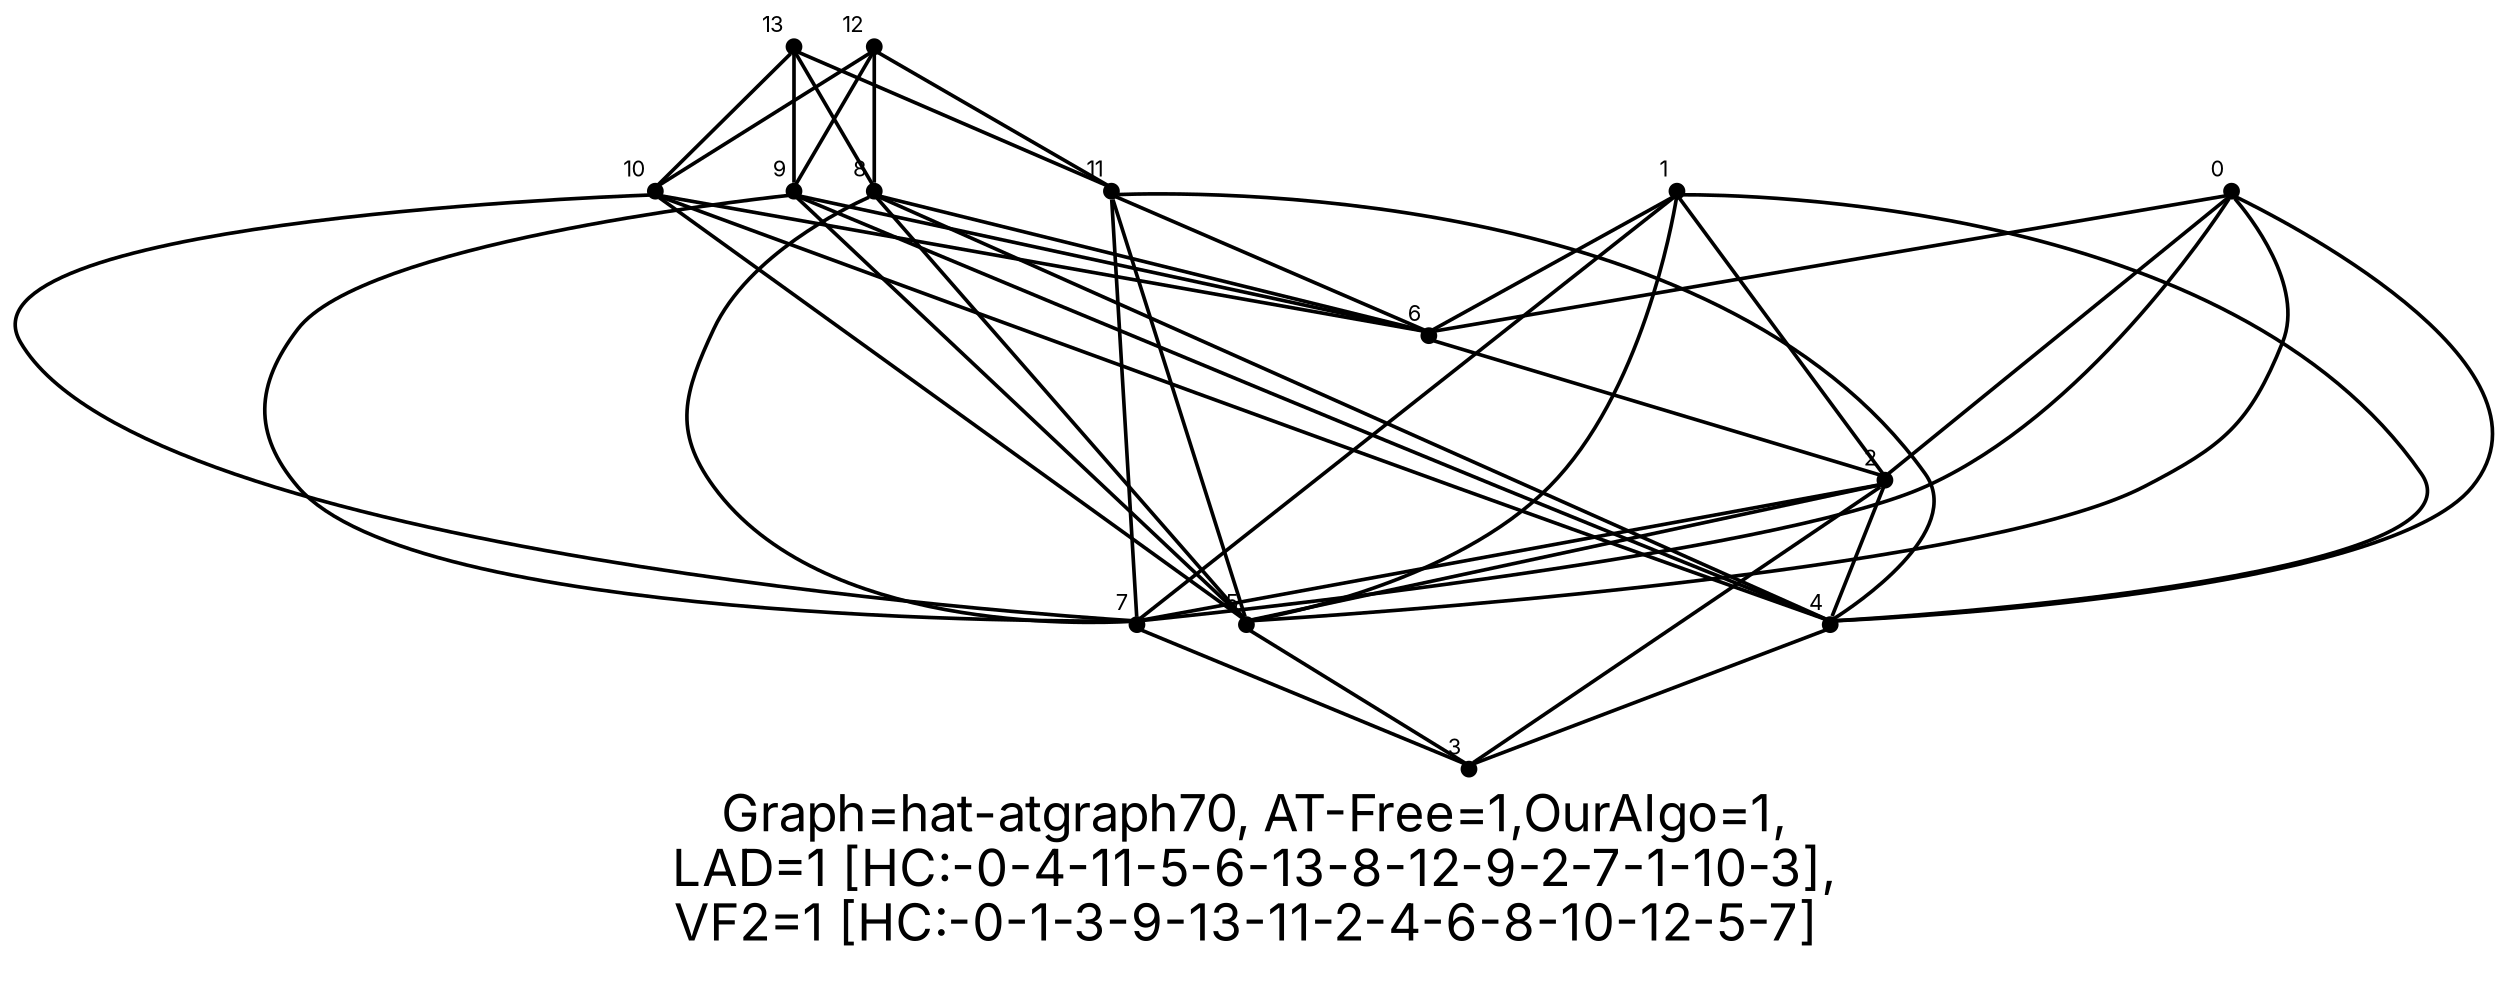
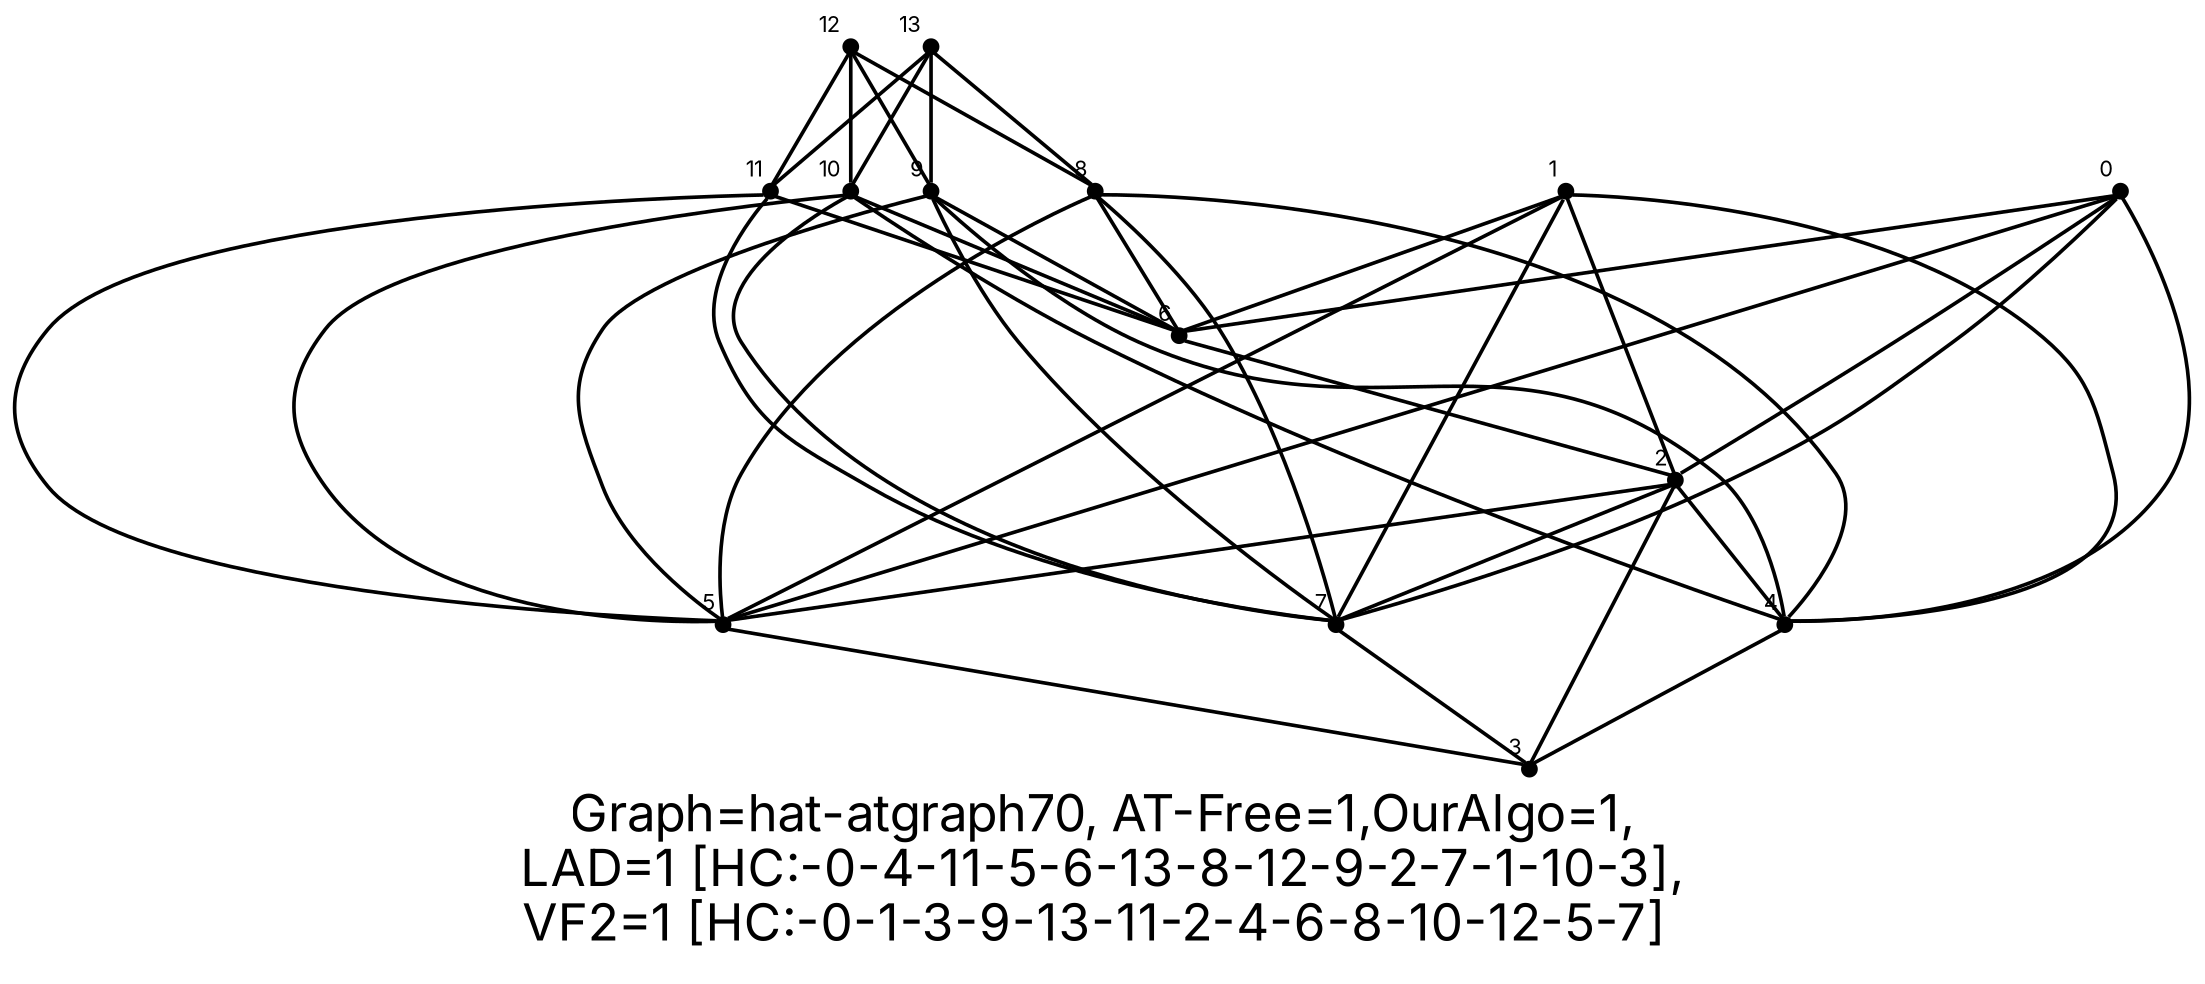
(1719, 306) -> none
